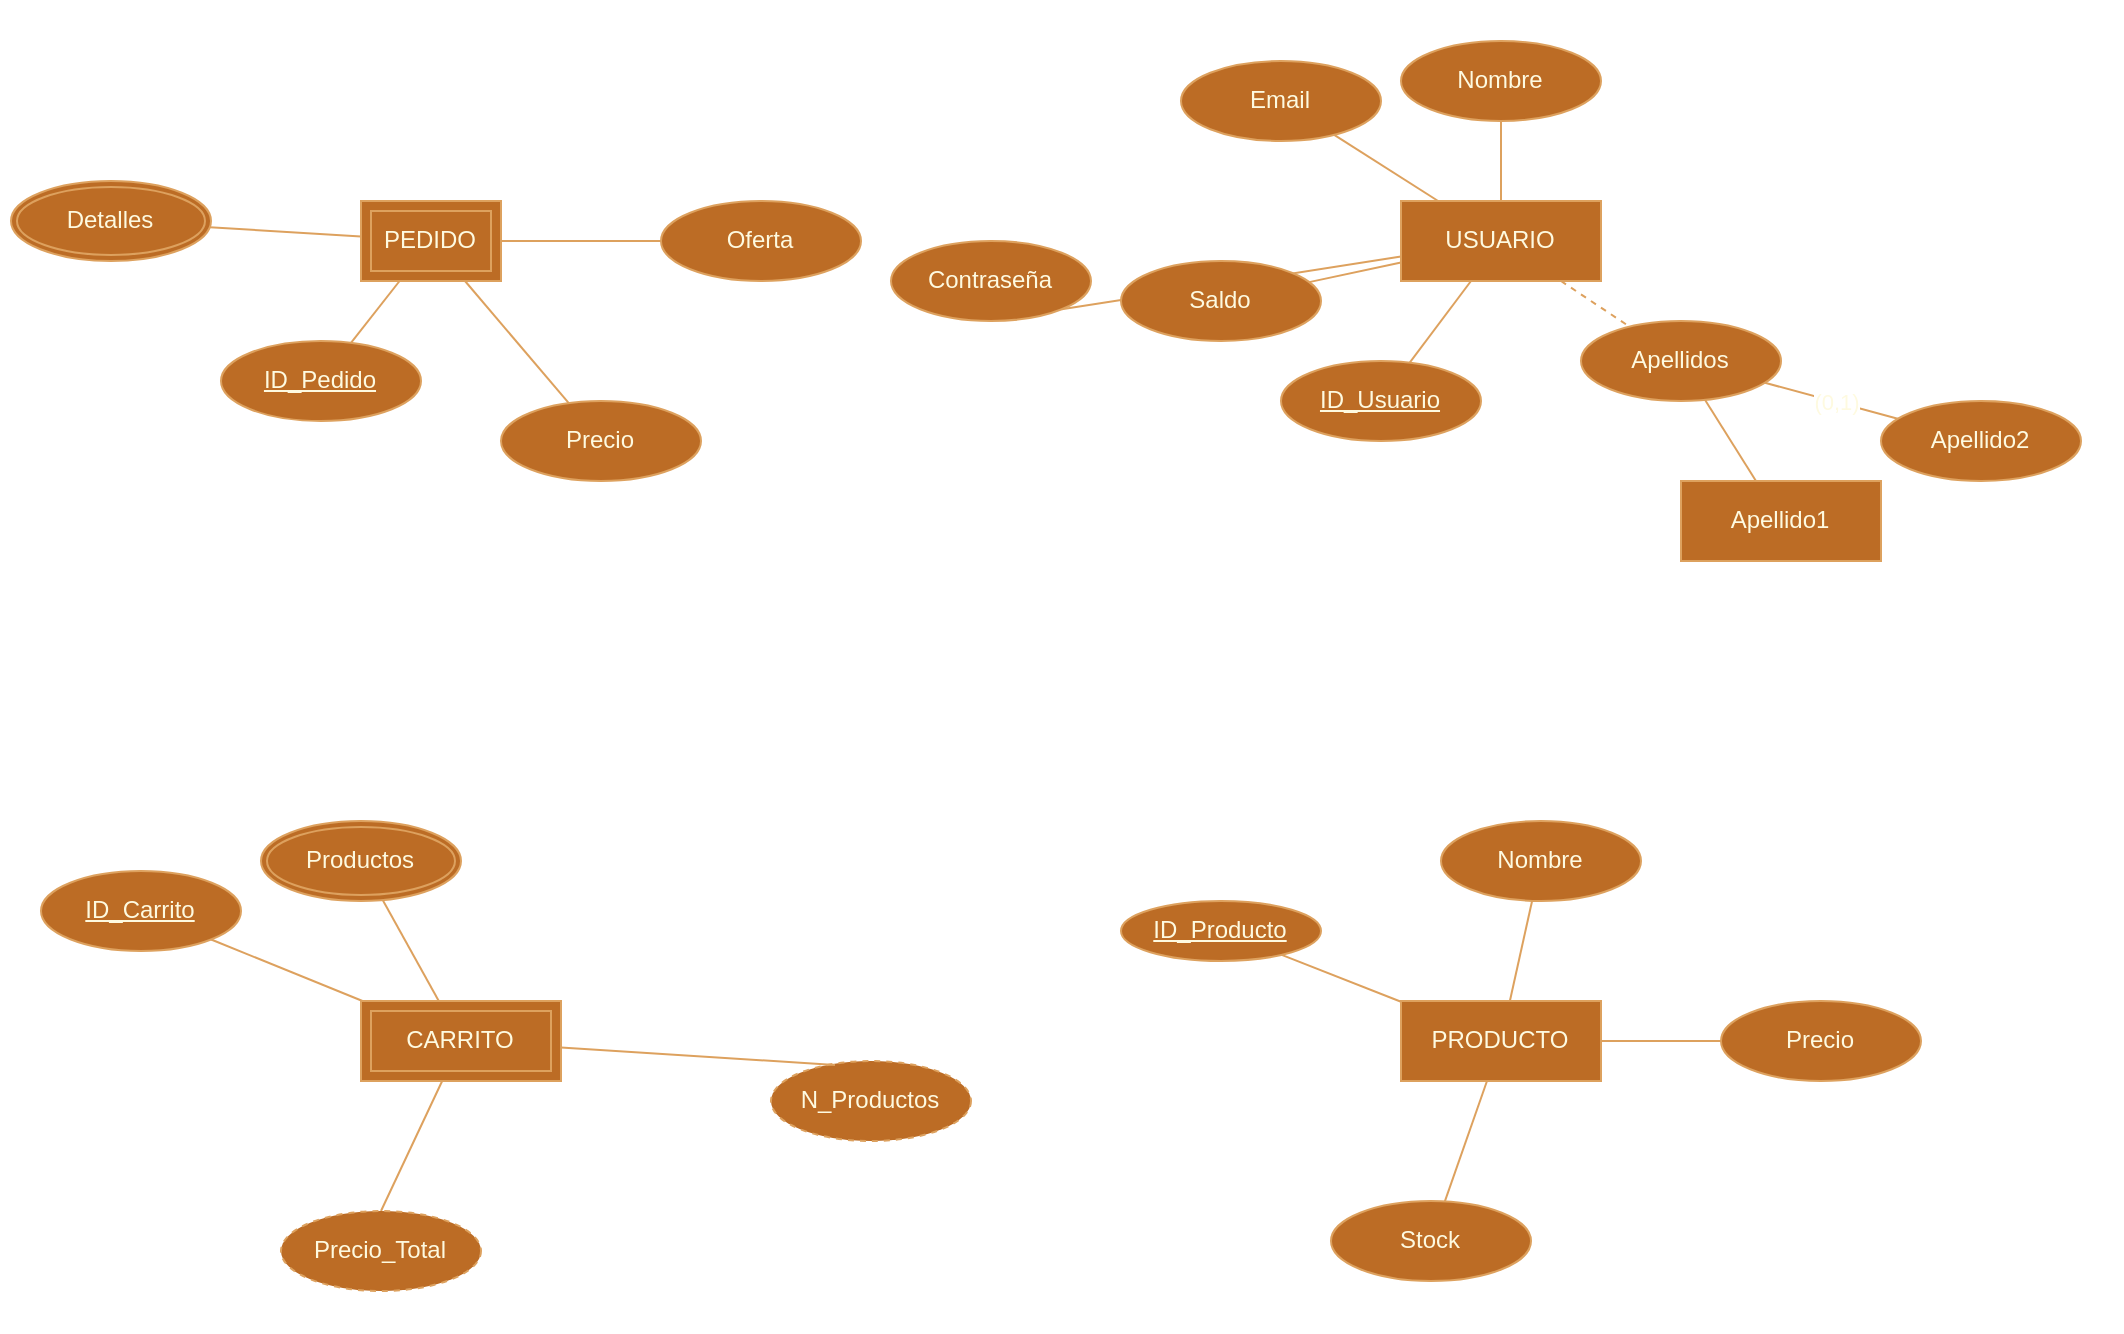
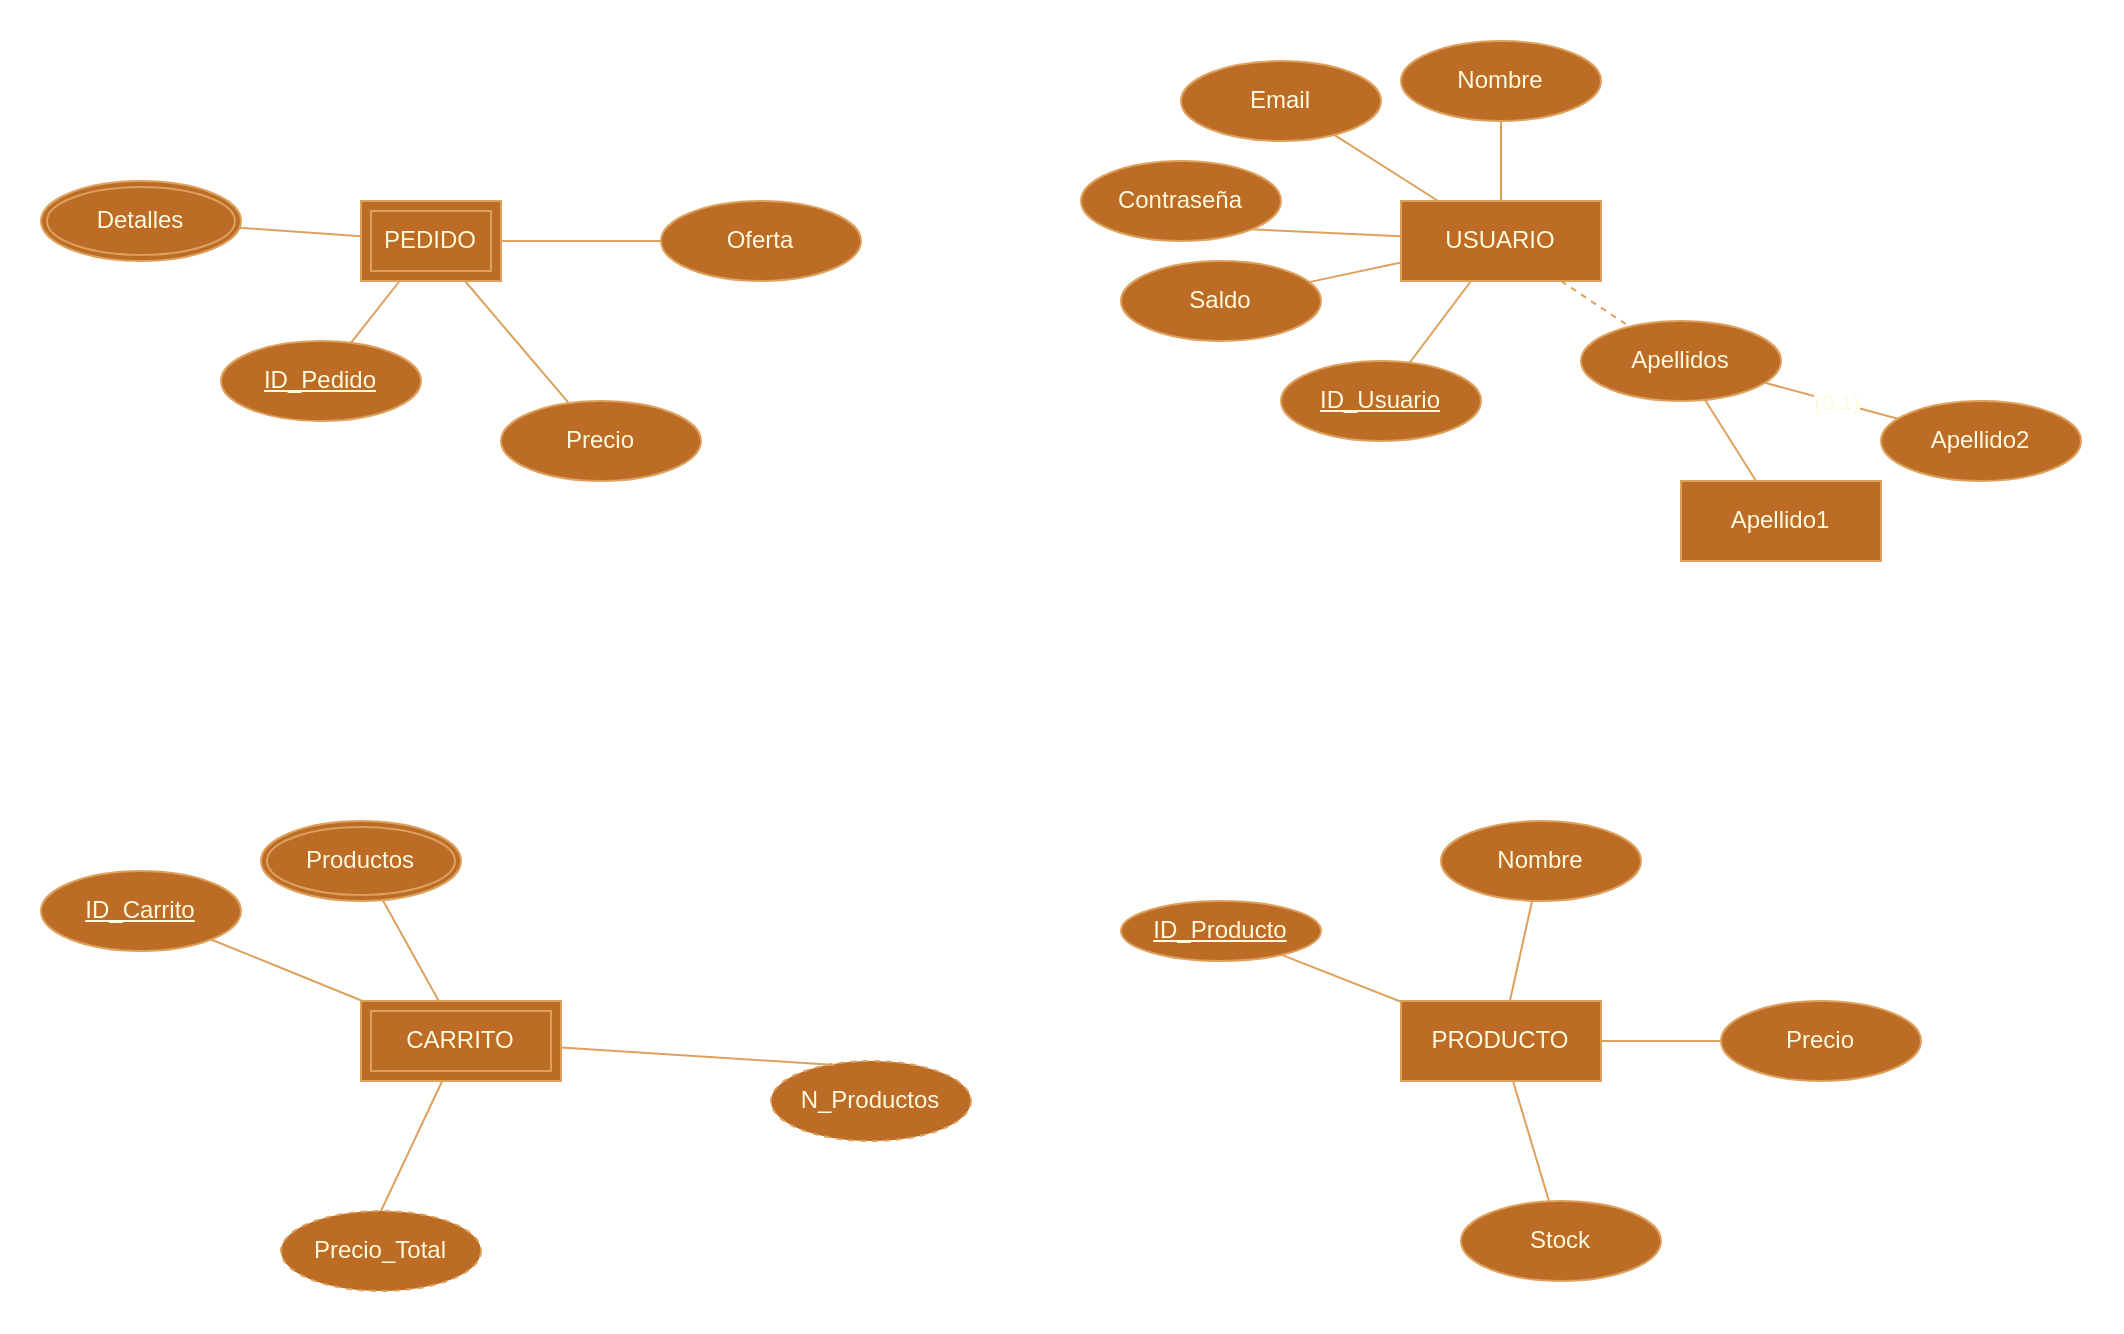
(111, 221) -> (141, 221)
(991, 281) -> (1181, 201)
(1431, 1241) -> (1561, 1241)
